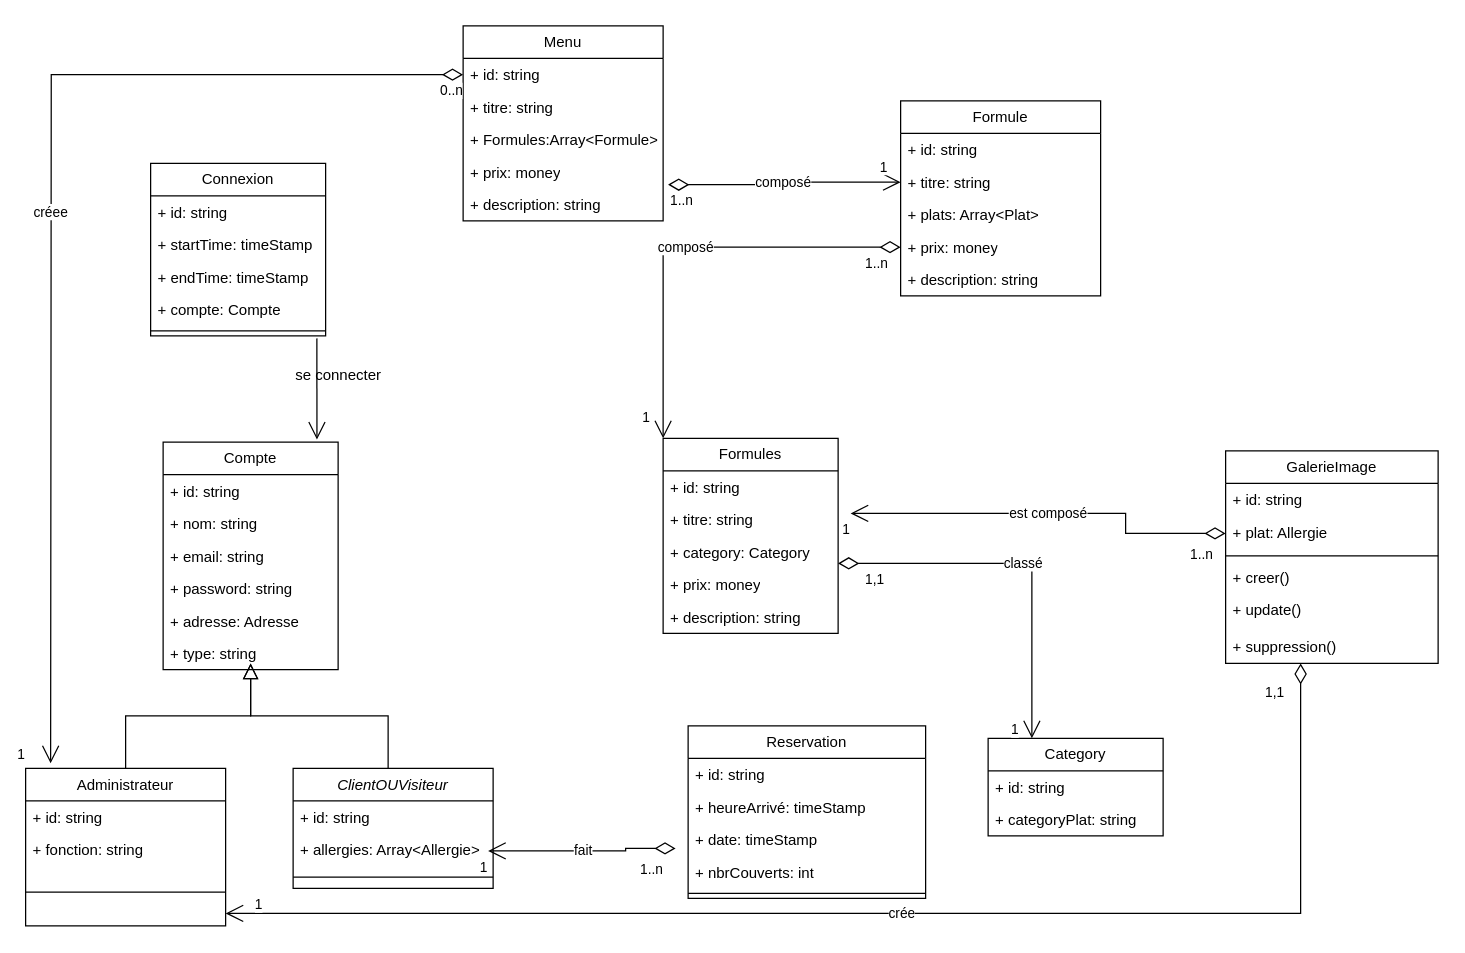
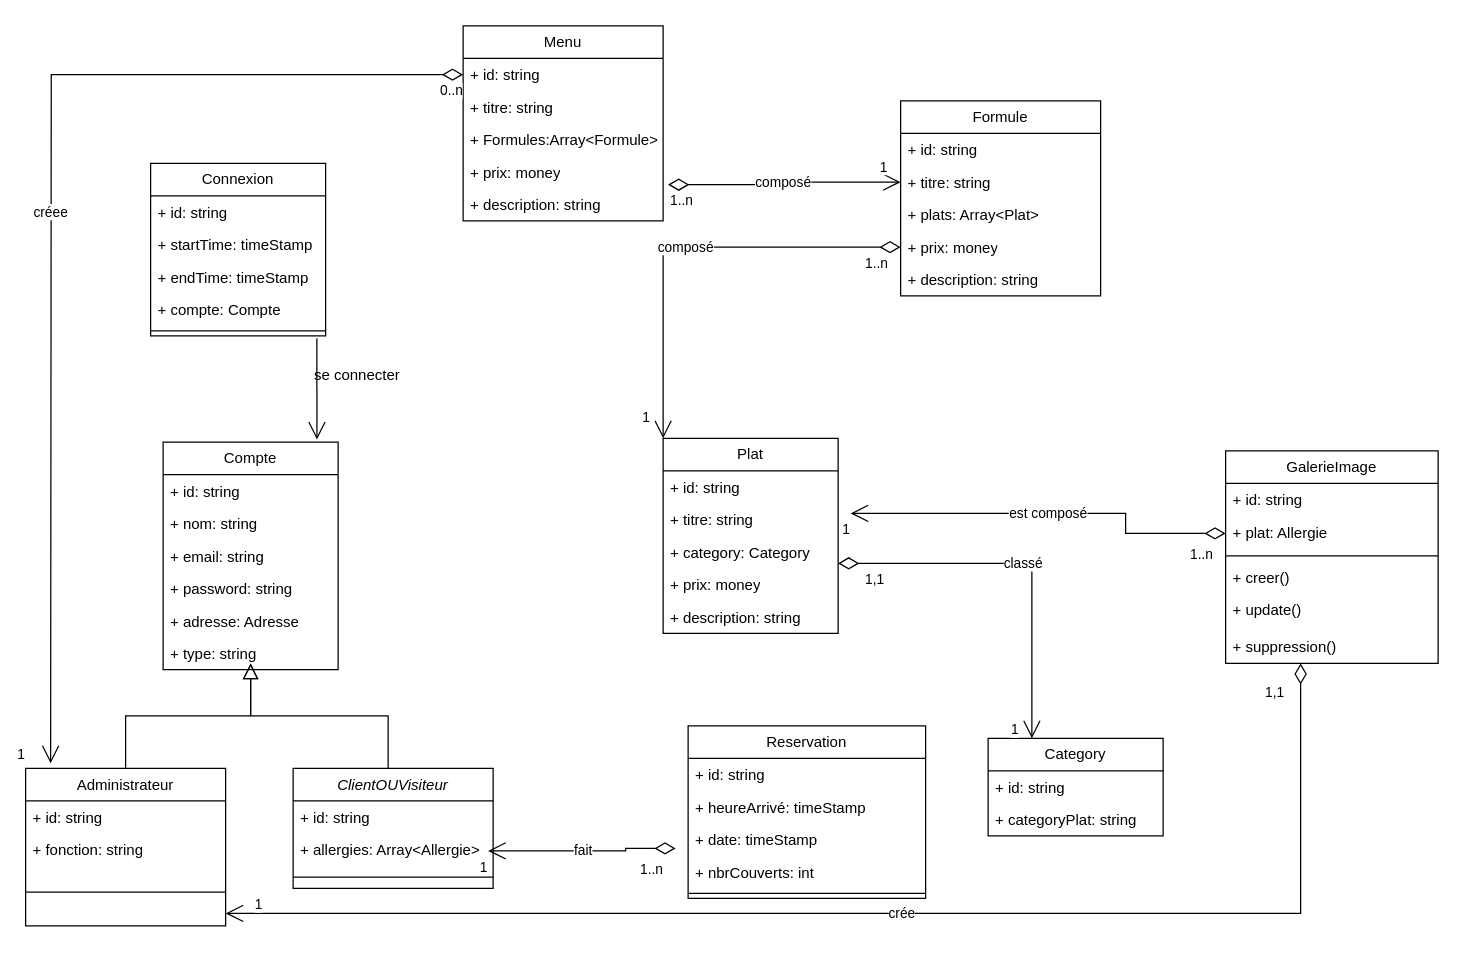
(338, 376) -> (357, 376)
(751, 454) -> (751, 454)
